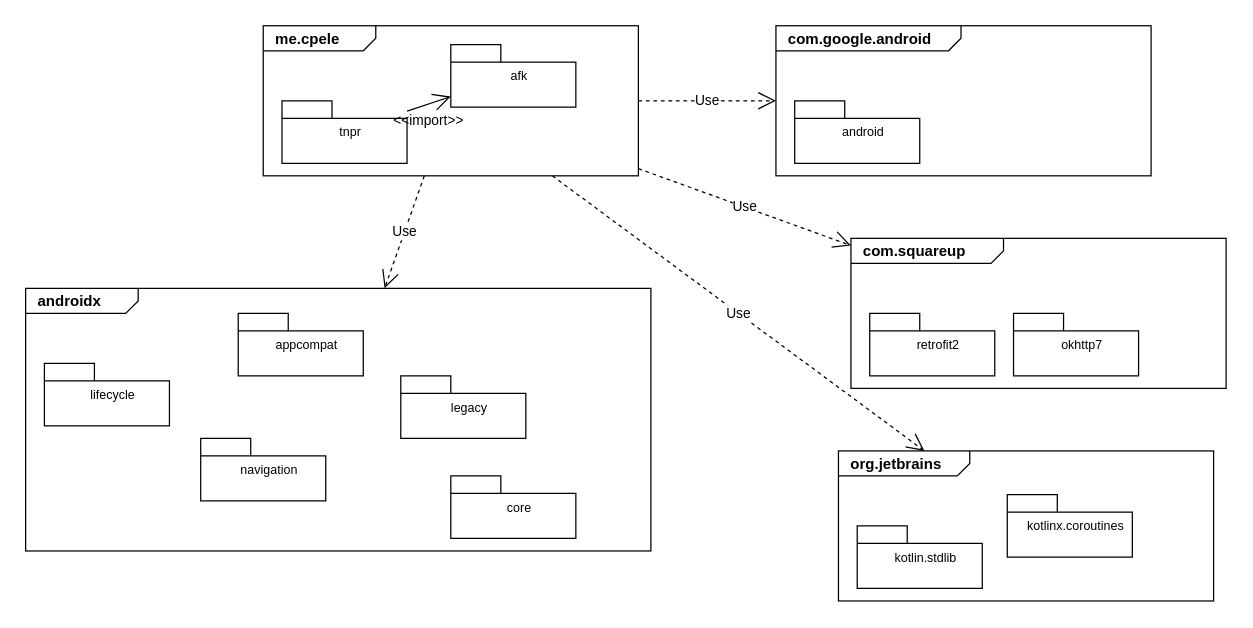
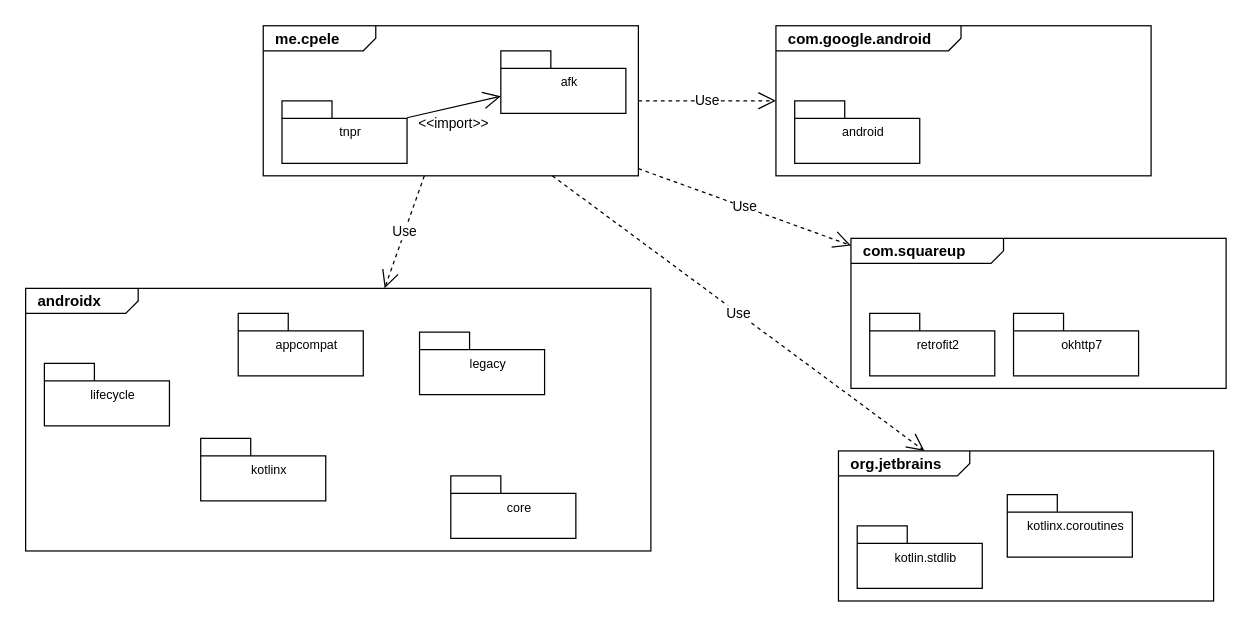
(513, 76) -> (563, 82)
(463, 407) -> (482, 363)
(269, 469) -> (269, 469)
